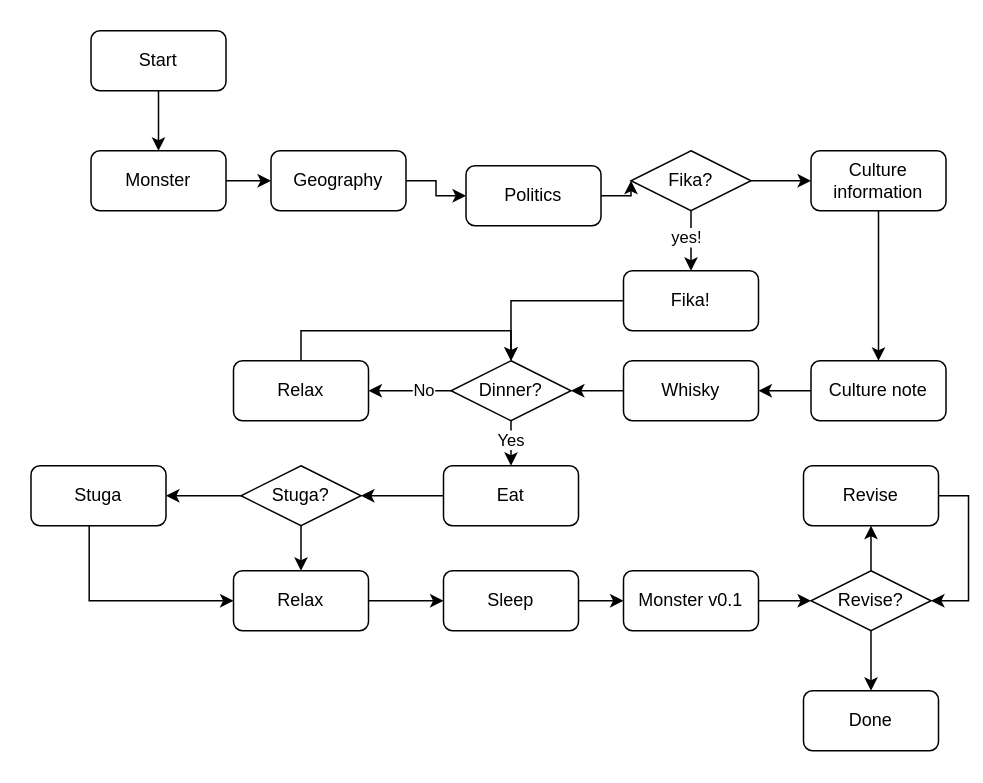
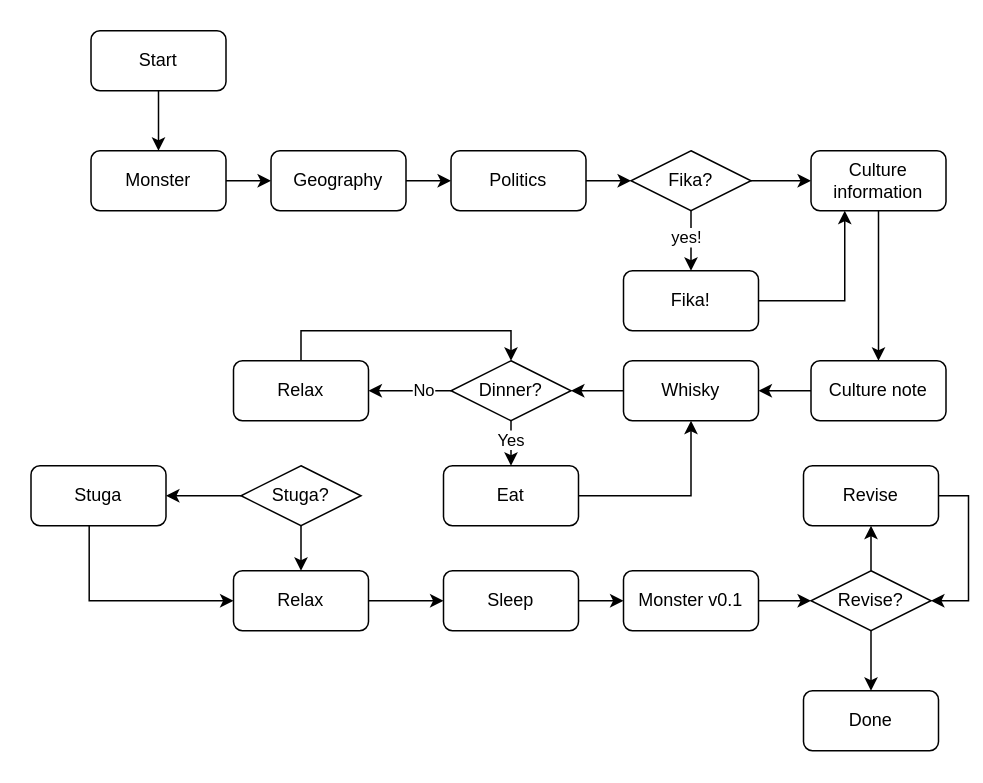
(533, 196) -> (518, 181)
(553, 301) -> (841, 301)
(407, 496) -> (667, 496)
